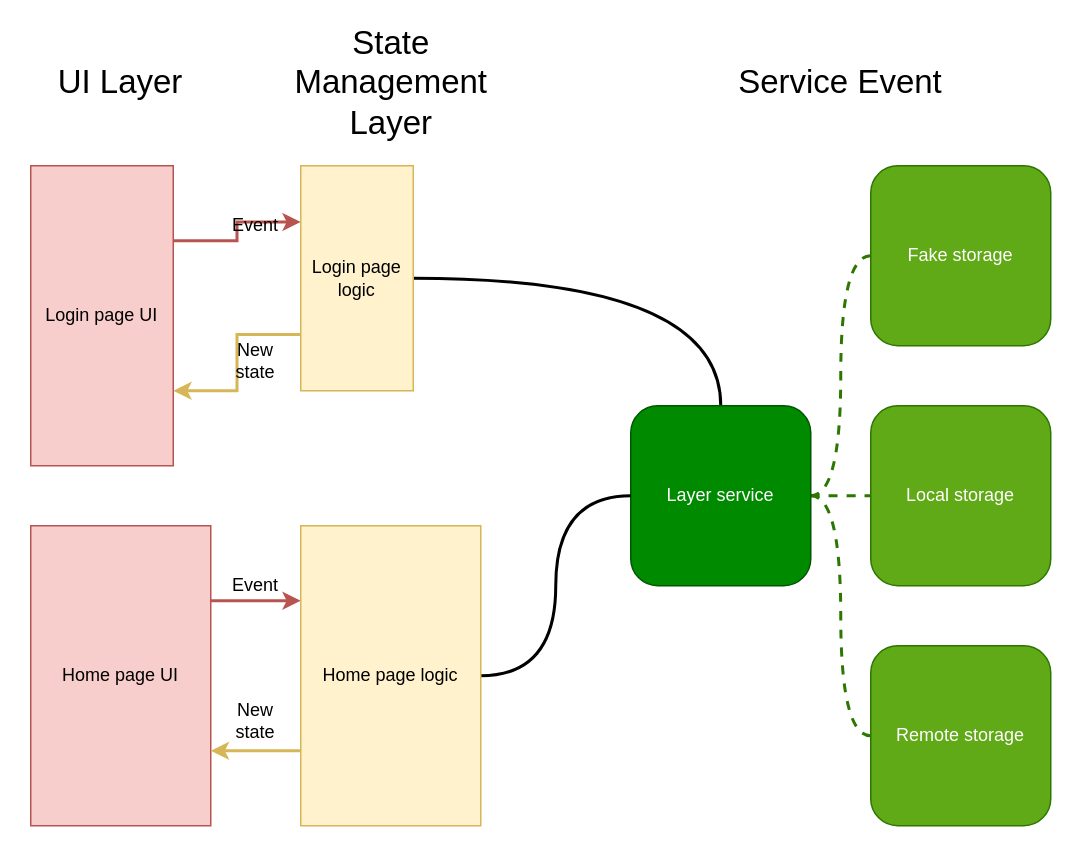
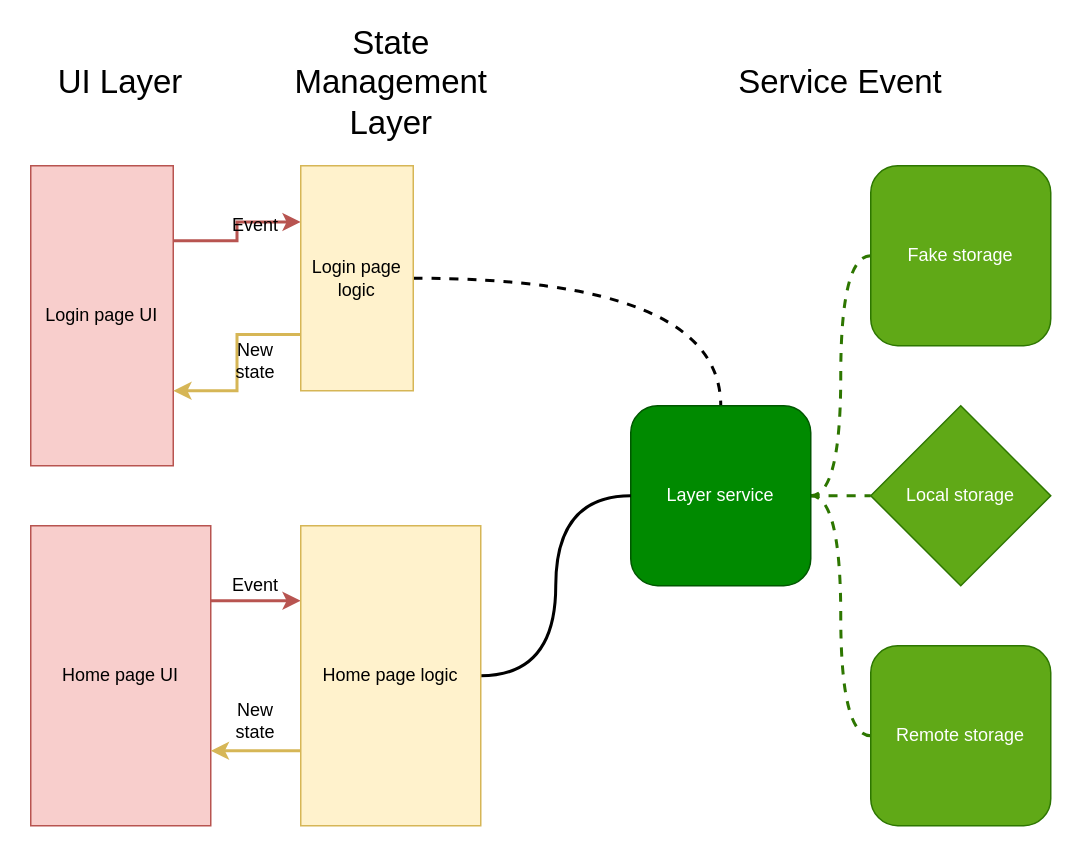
(594, 295) -> (594, 295)
(961, 496) -> (961, 496)
